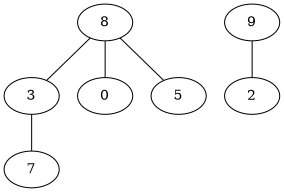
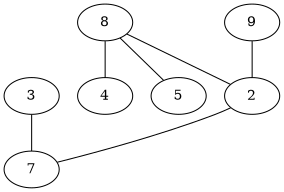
(69, 59) -> (179, 59)
(105, 96) -> (105, 96)
none -> (145, 138)
